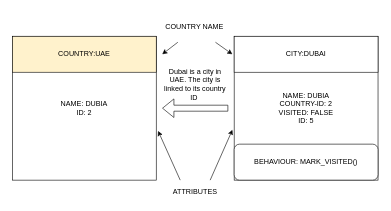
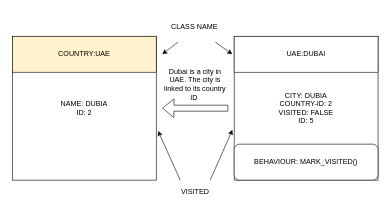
(195, 27) -> (195, 27)
(306, 54) -> (306, 54)
(306, 108) -> (306, 108)
(195, 192) -> (195, 192)
